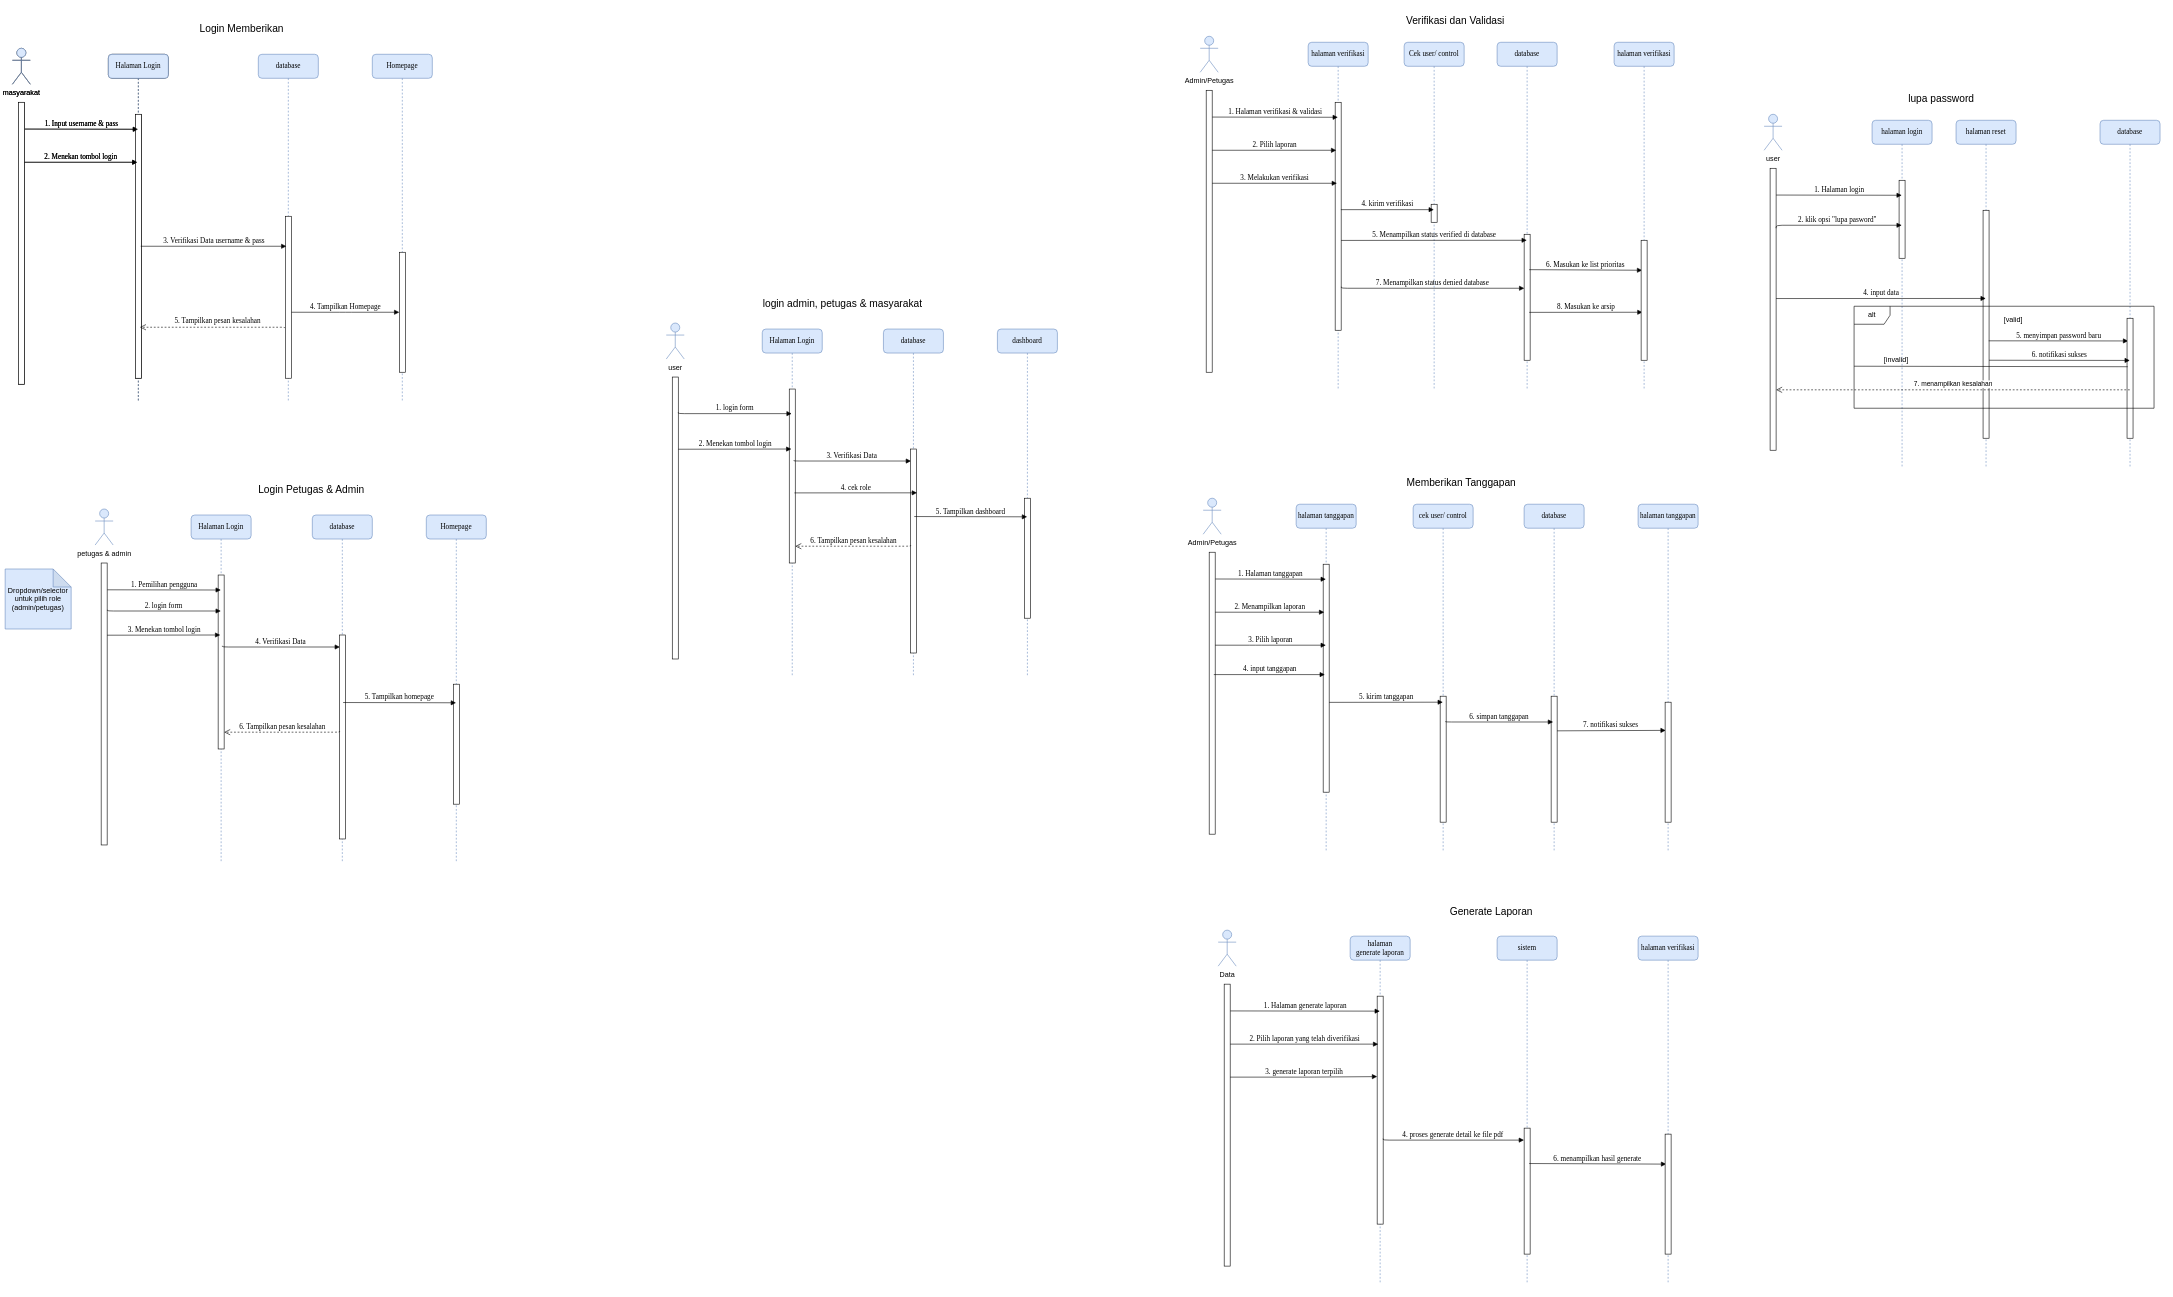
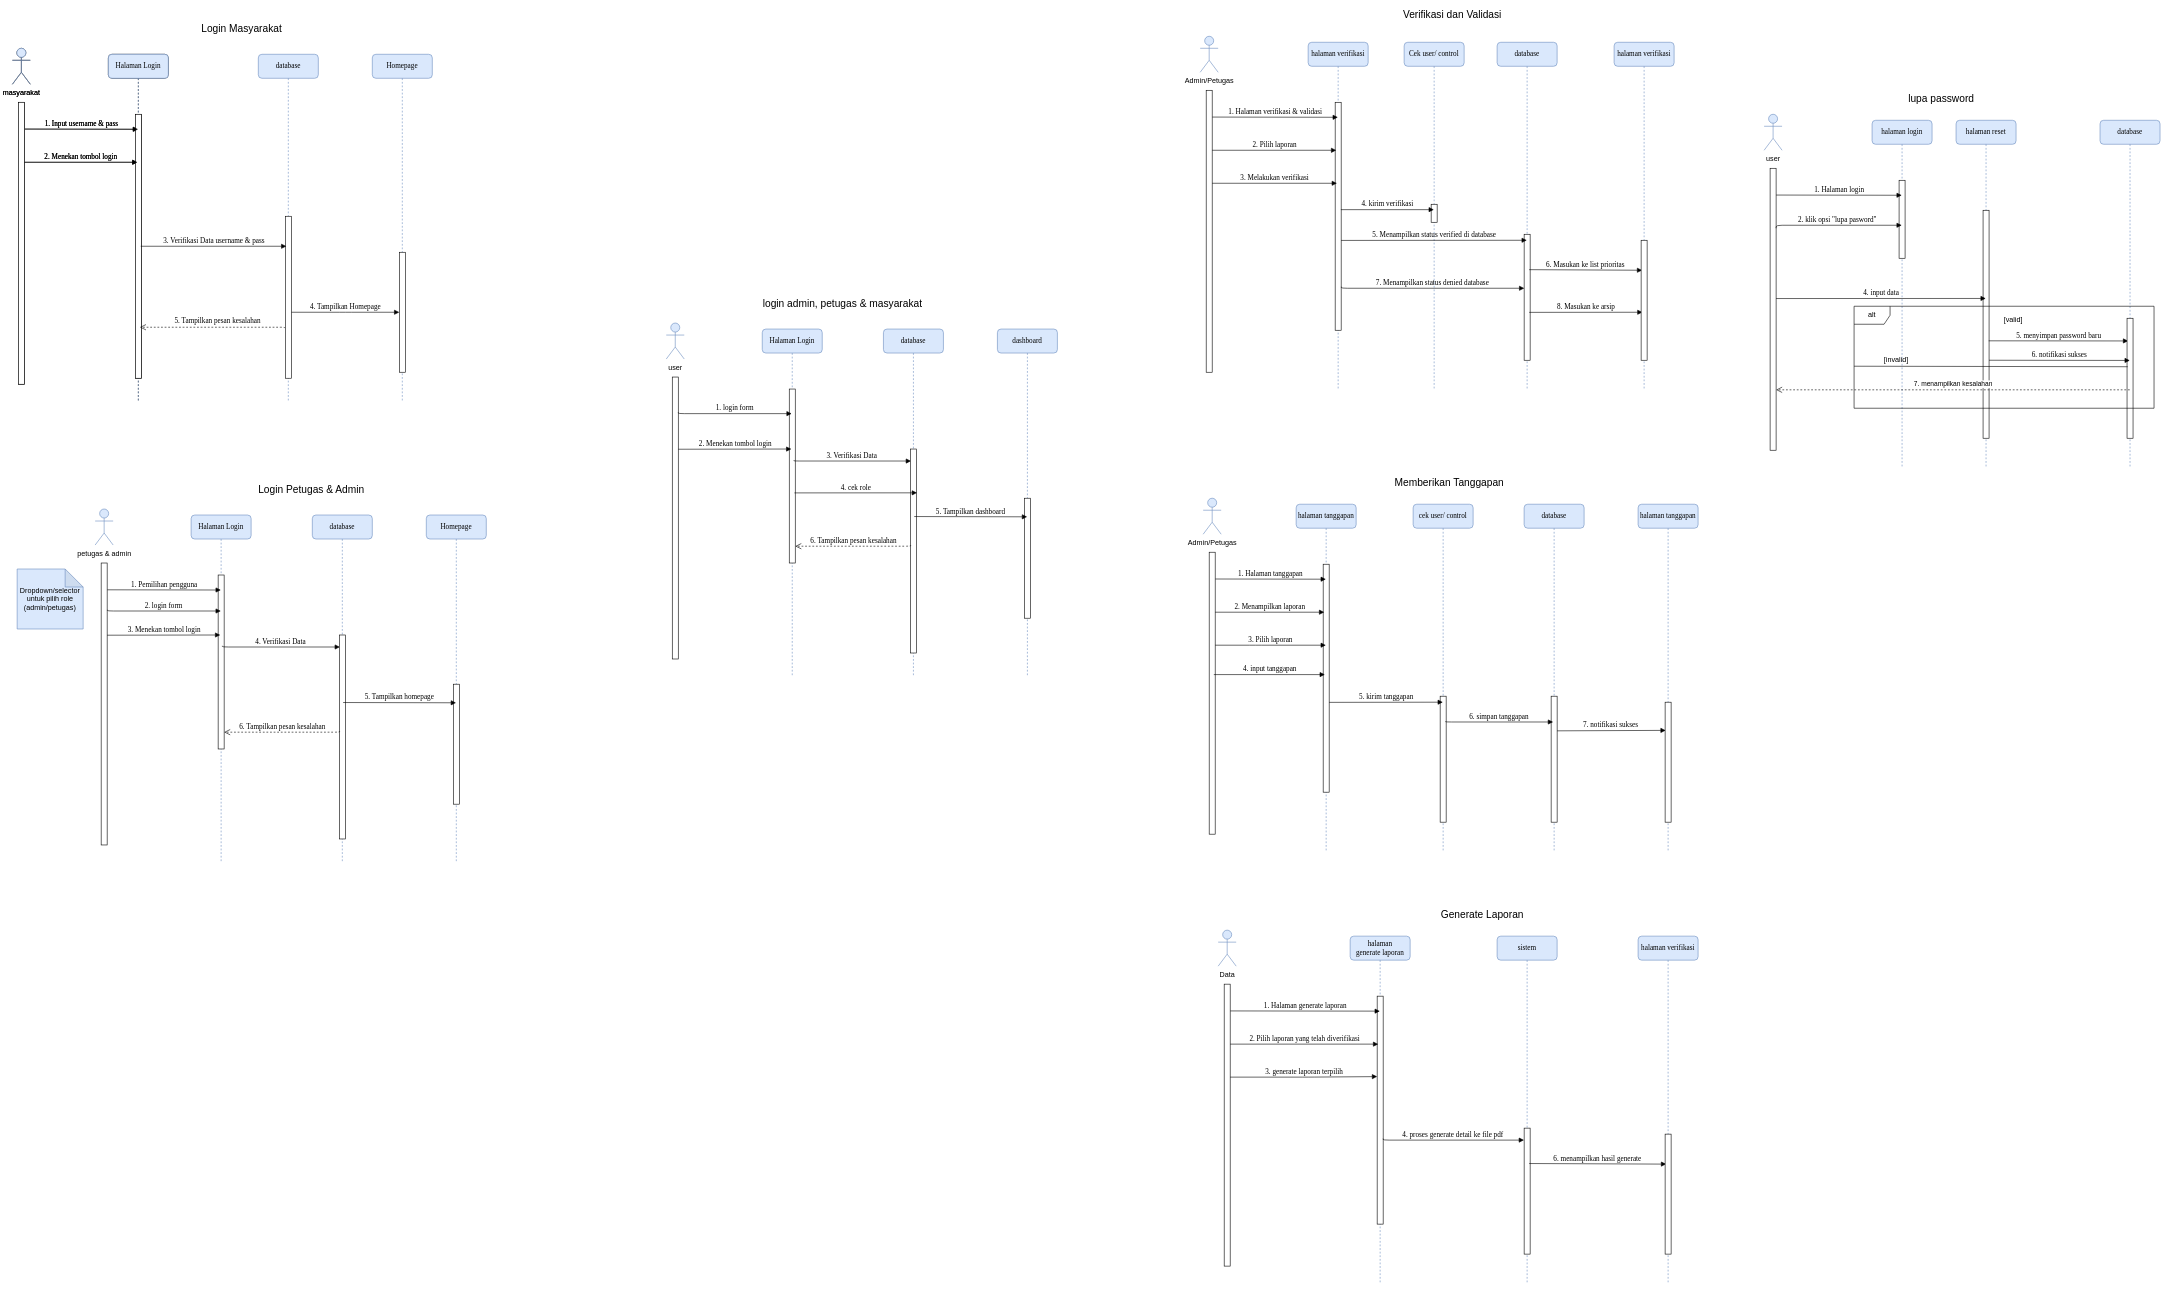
(1455, 21) -> (1452, 15)
(242, 29) -> (242, 29)
(1461, 483) -> (1449, 483)
(38, 599) -> (50, 599)
(1491, 912) -> (1482, 915)
